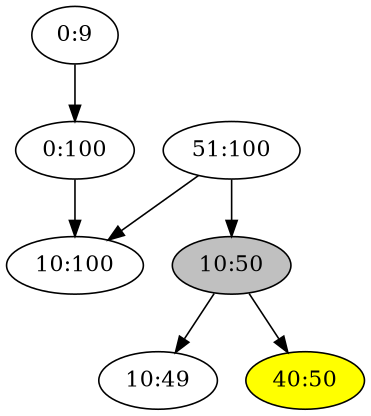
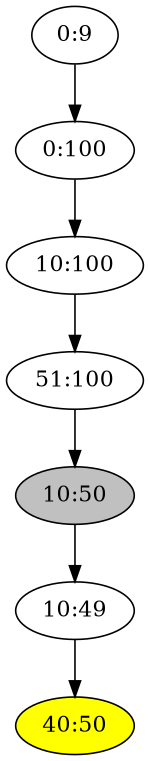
(160, 203) -> (75, 315)
(264, 316) -> (75, 660)
